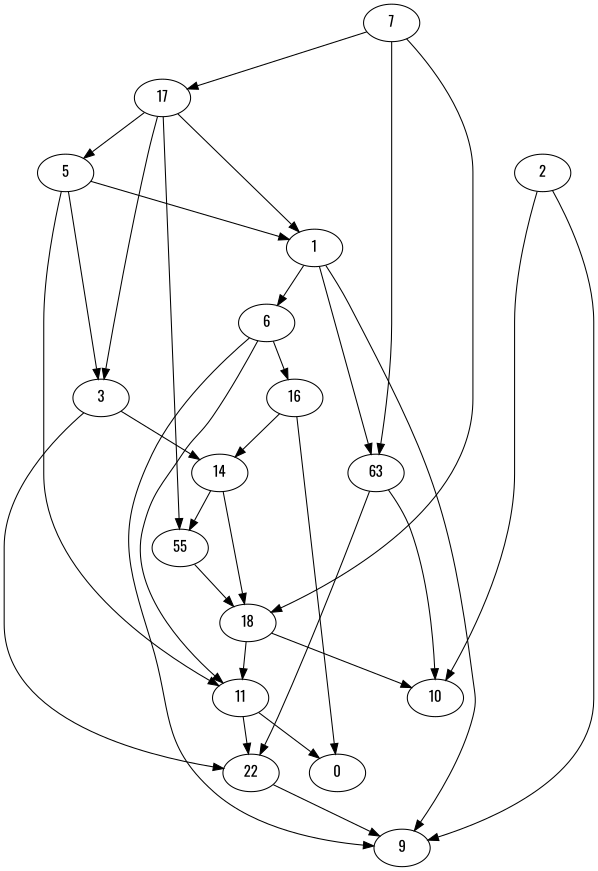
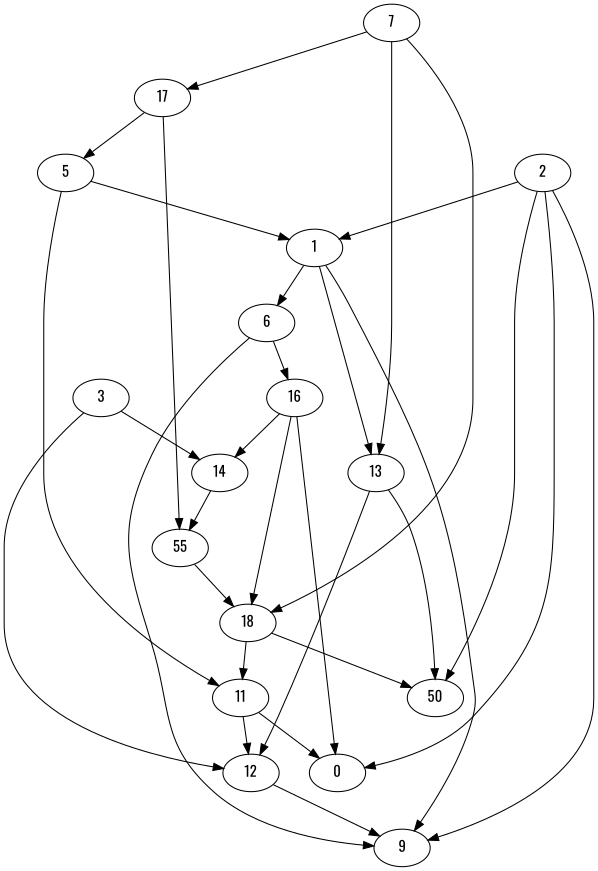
(235, 169) -> (434, 209)
(129, 242) -> none
(83, 280) -> none
(376, 473) -> (376, 473)
(150, 505) -> none
none -> (554, 521)
(233, 543) -> (272, 505)
(435, 698) -> (435, 698)
(251, 773) -> (251, 773)
